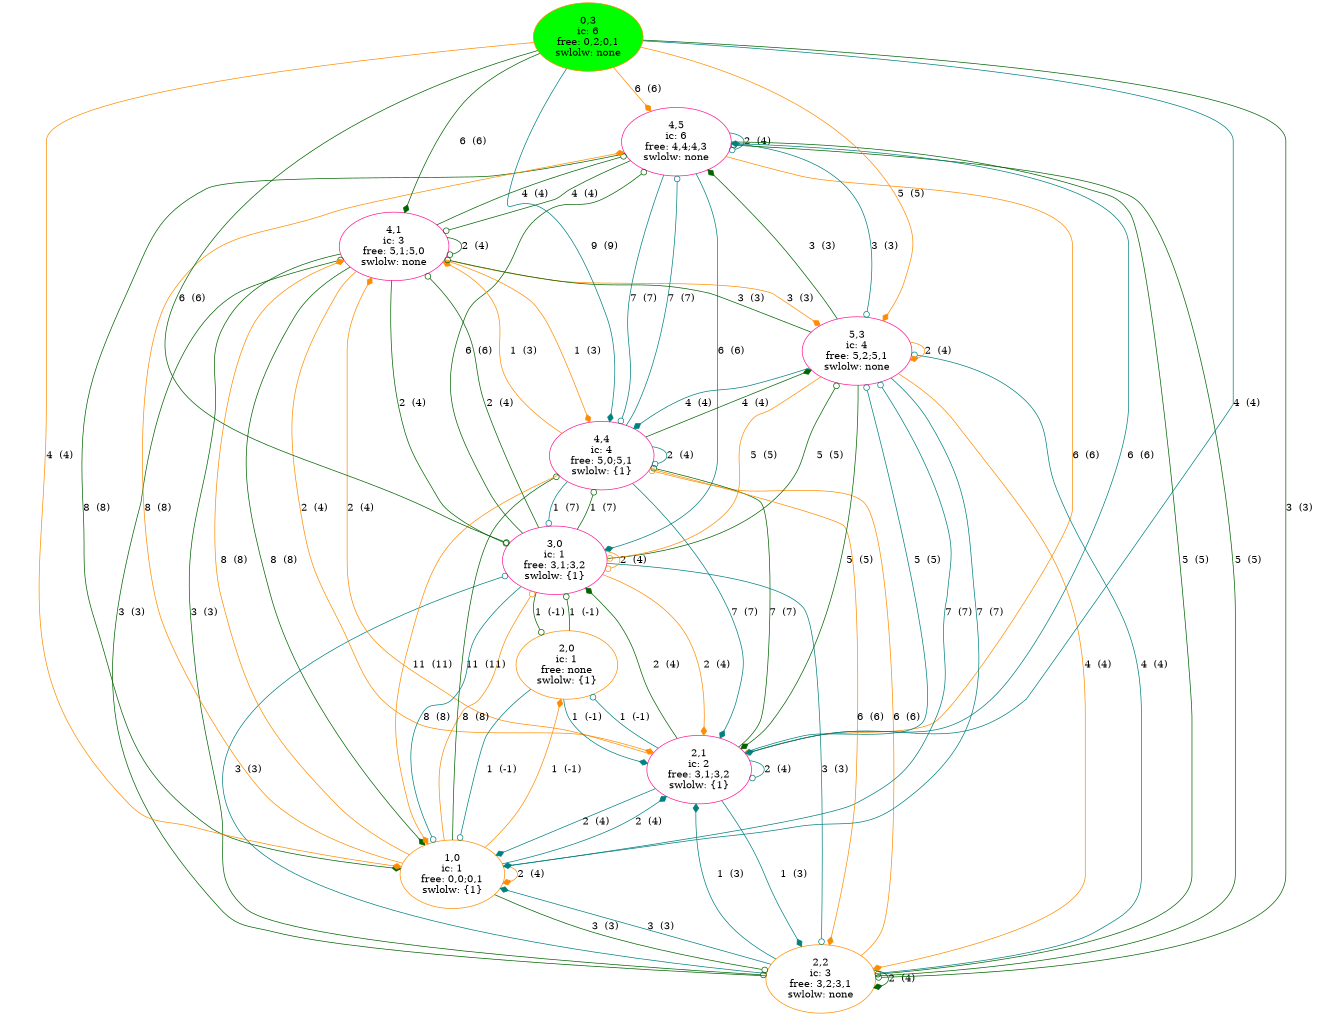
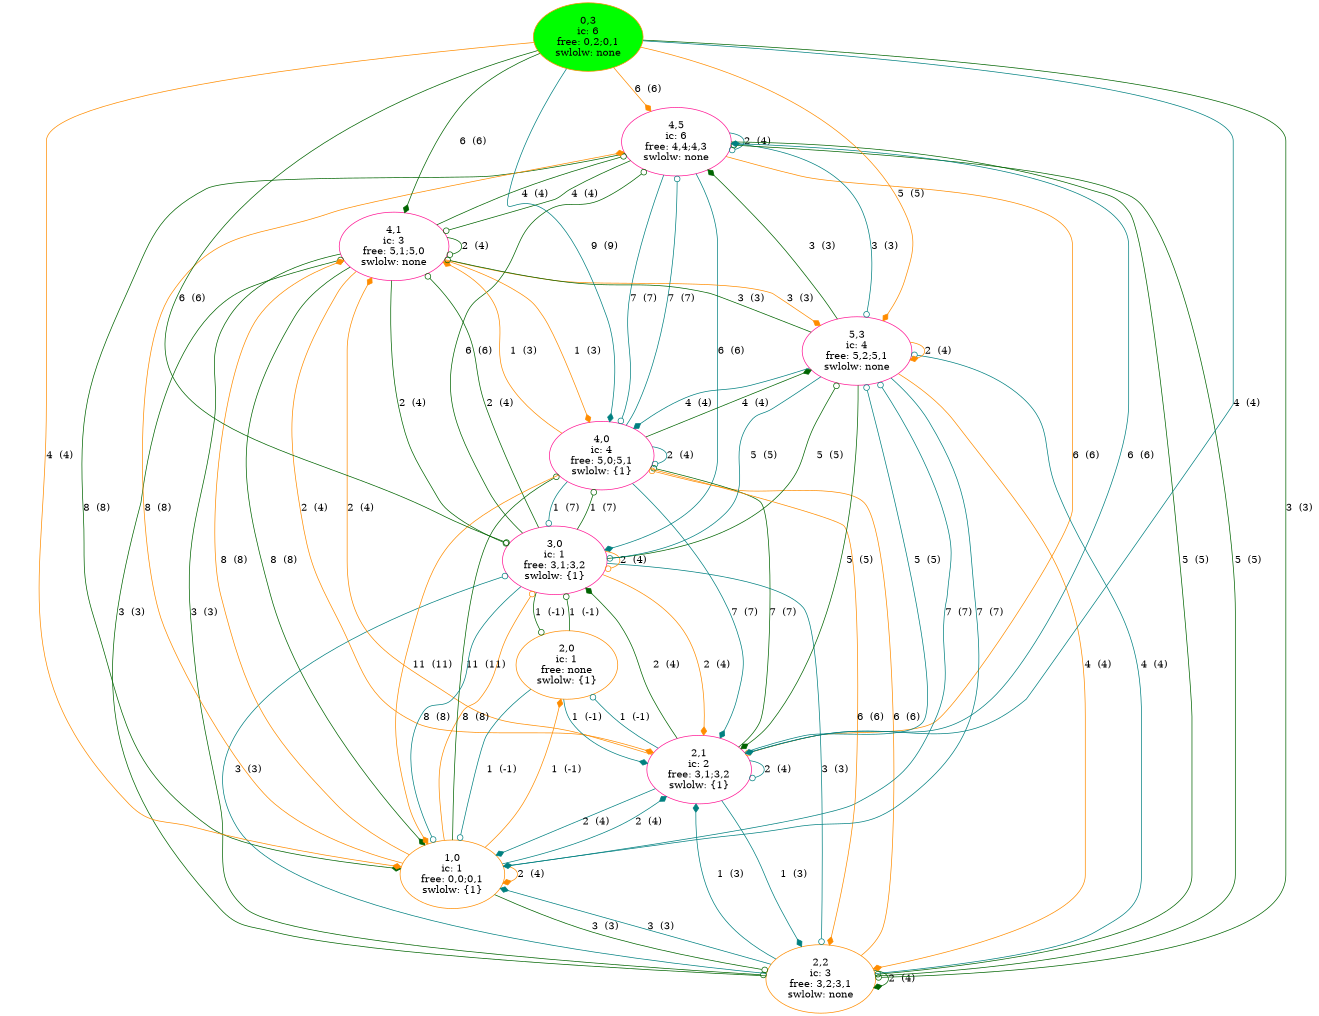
(602, 456) -> (602, 456)
(740, 480) -> (740, 480)
